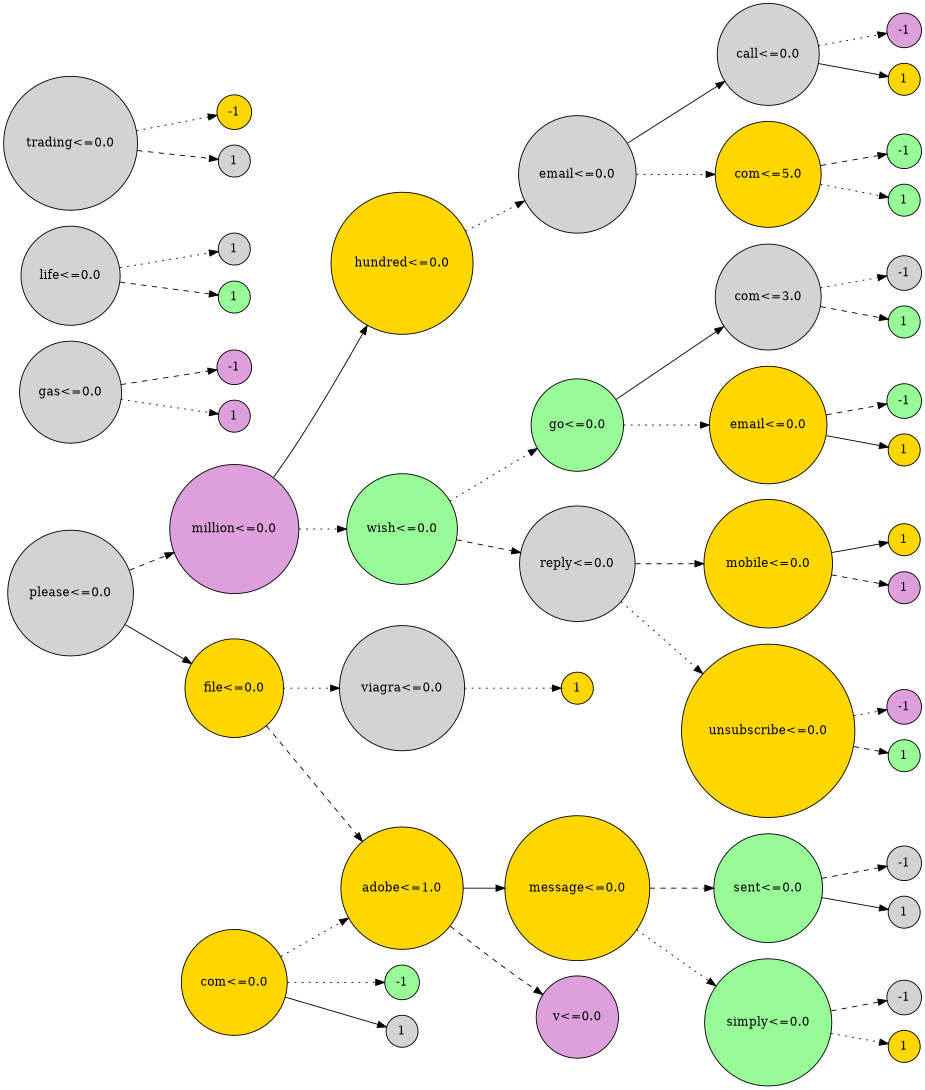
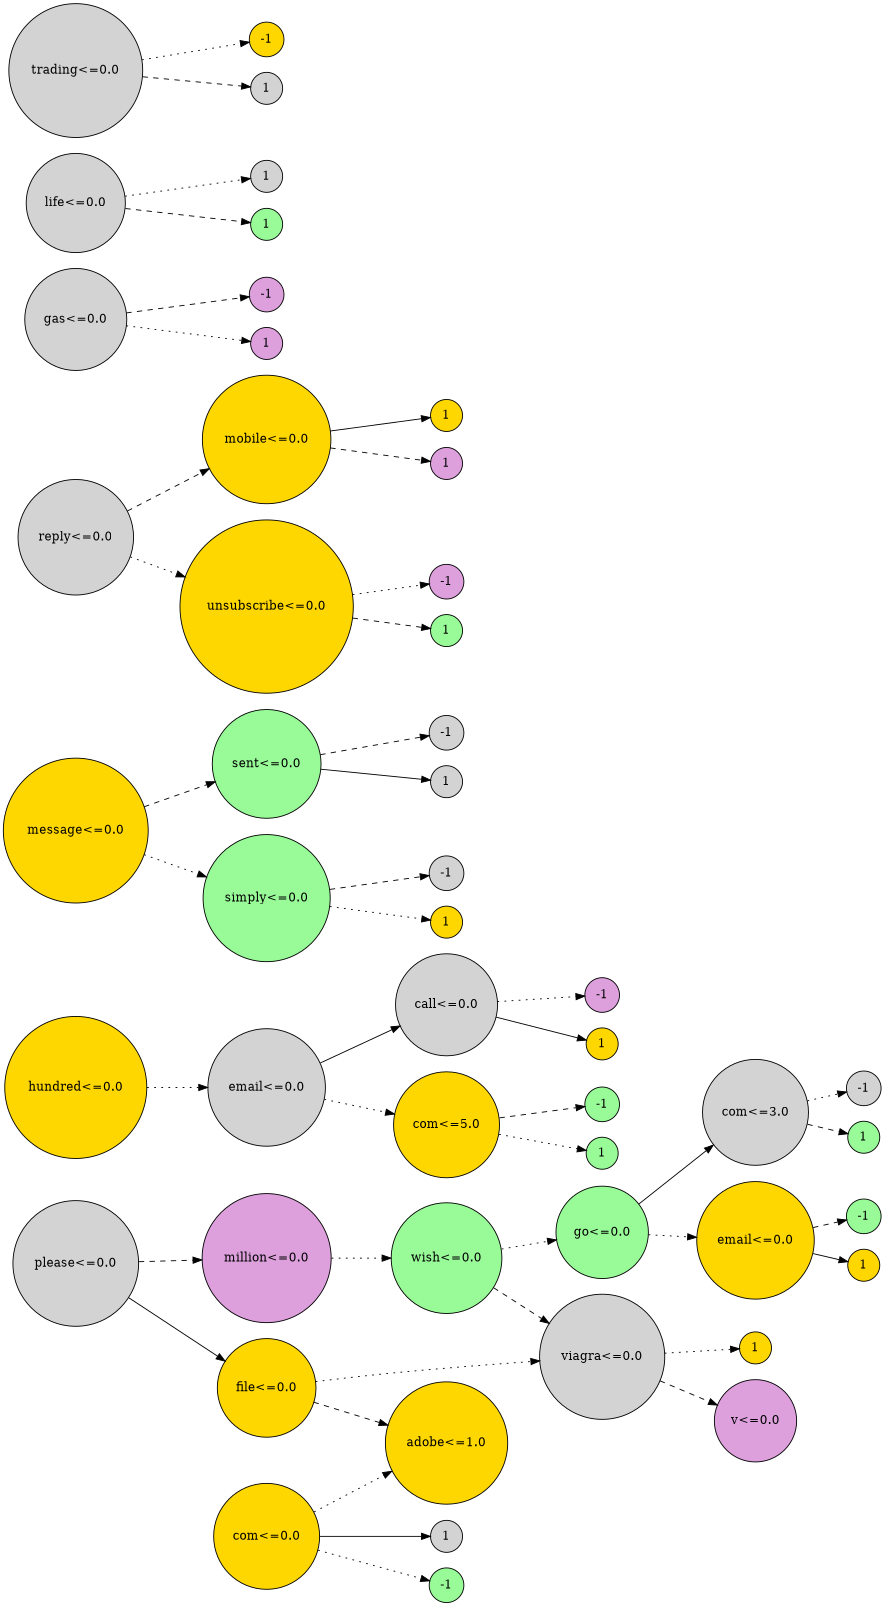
(320, 407) -> none
(484, 545) -> (518, 1303)
(480, 888) -> none
(492, 959) -> (685, 1391)
